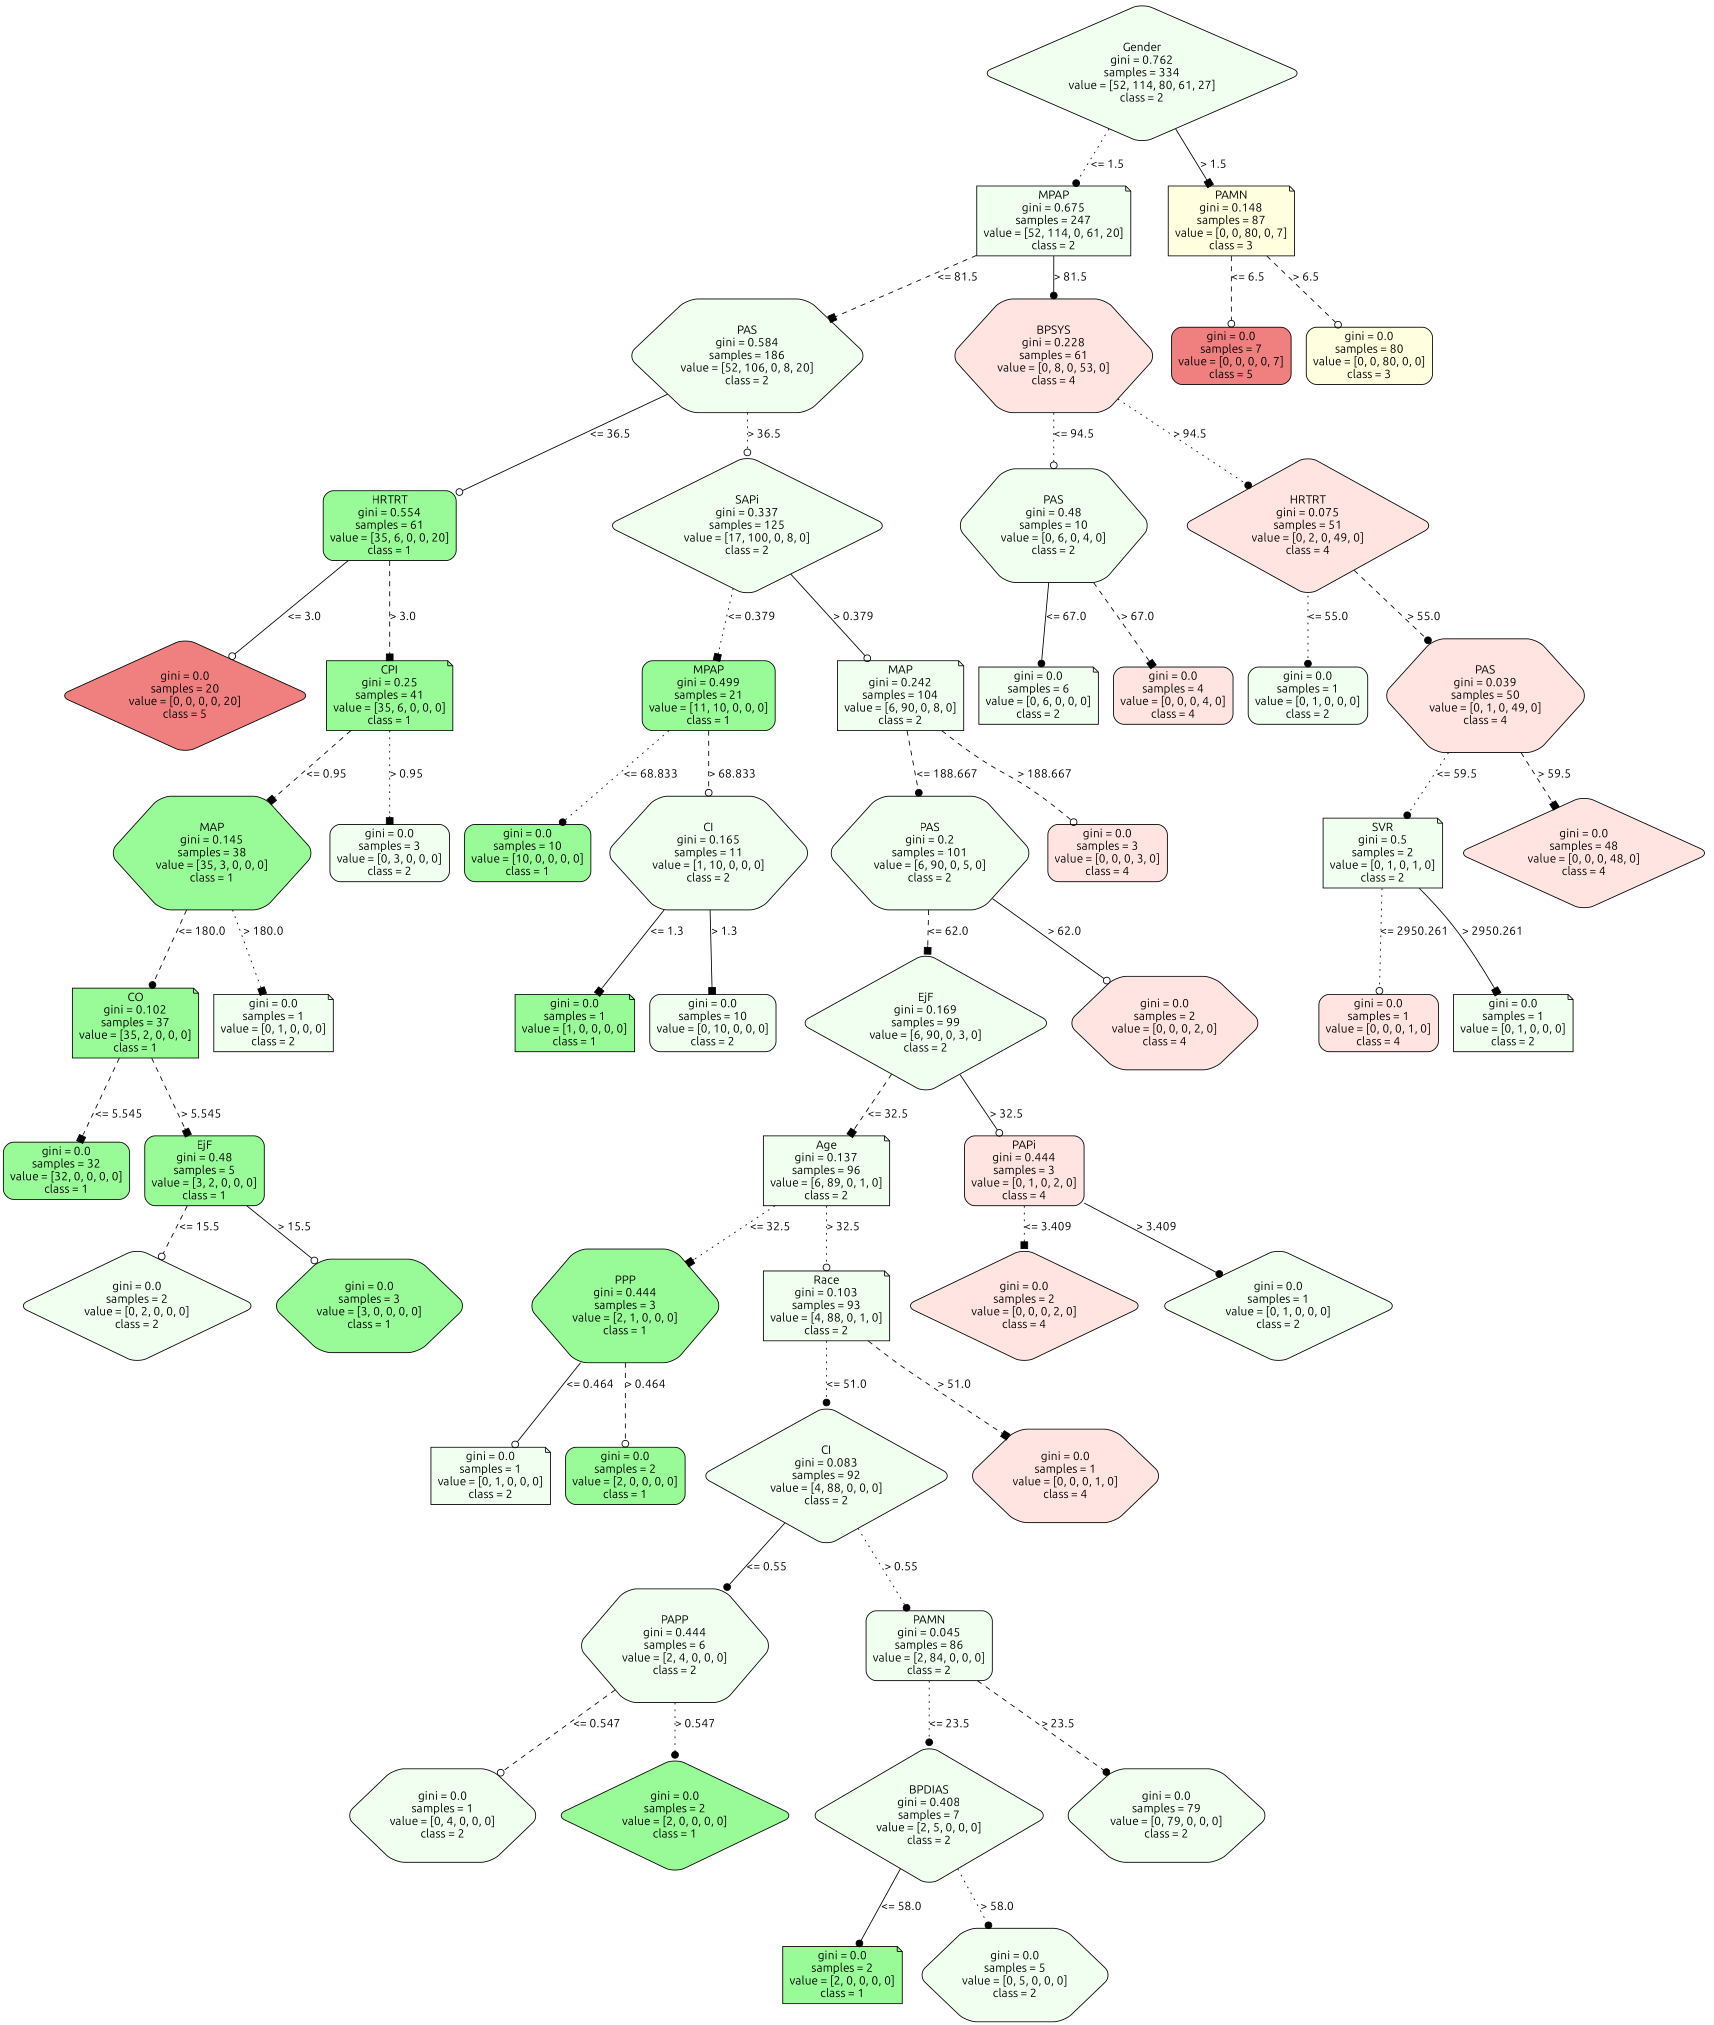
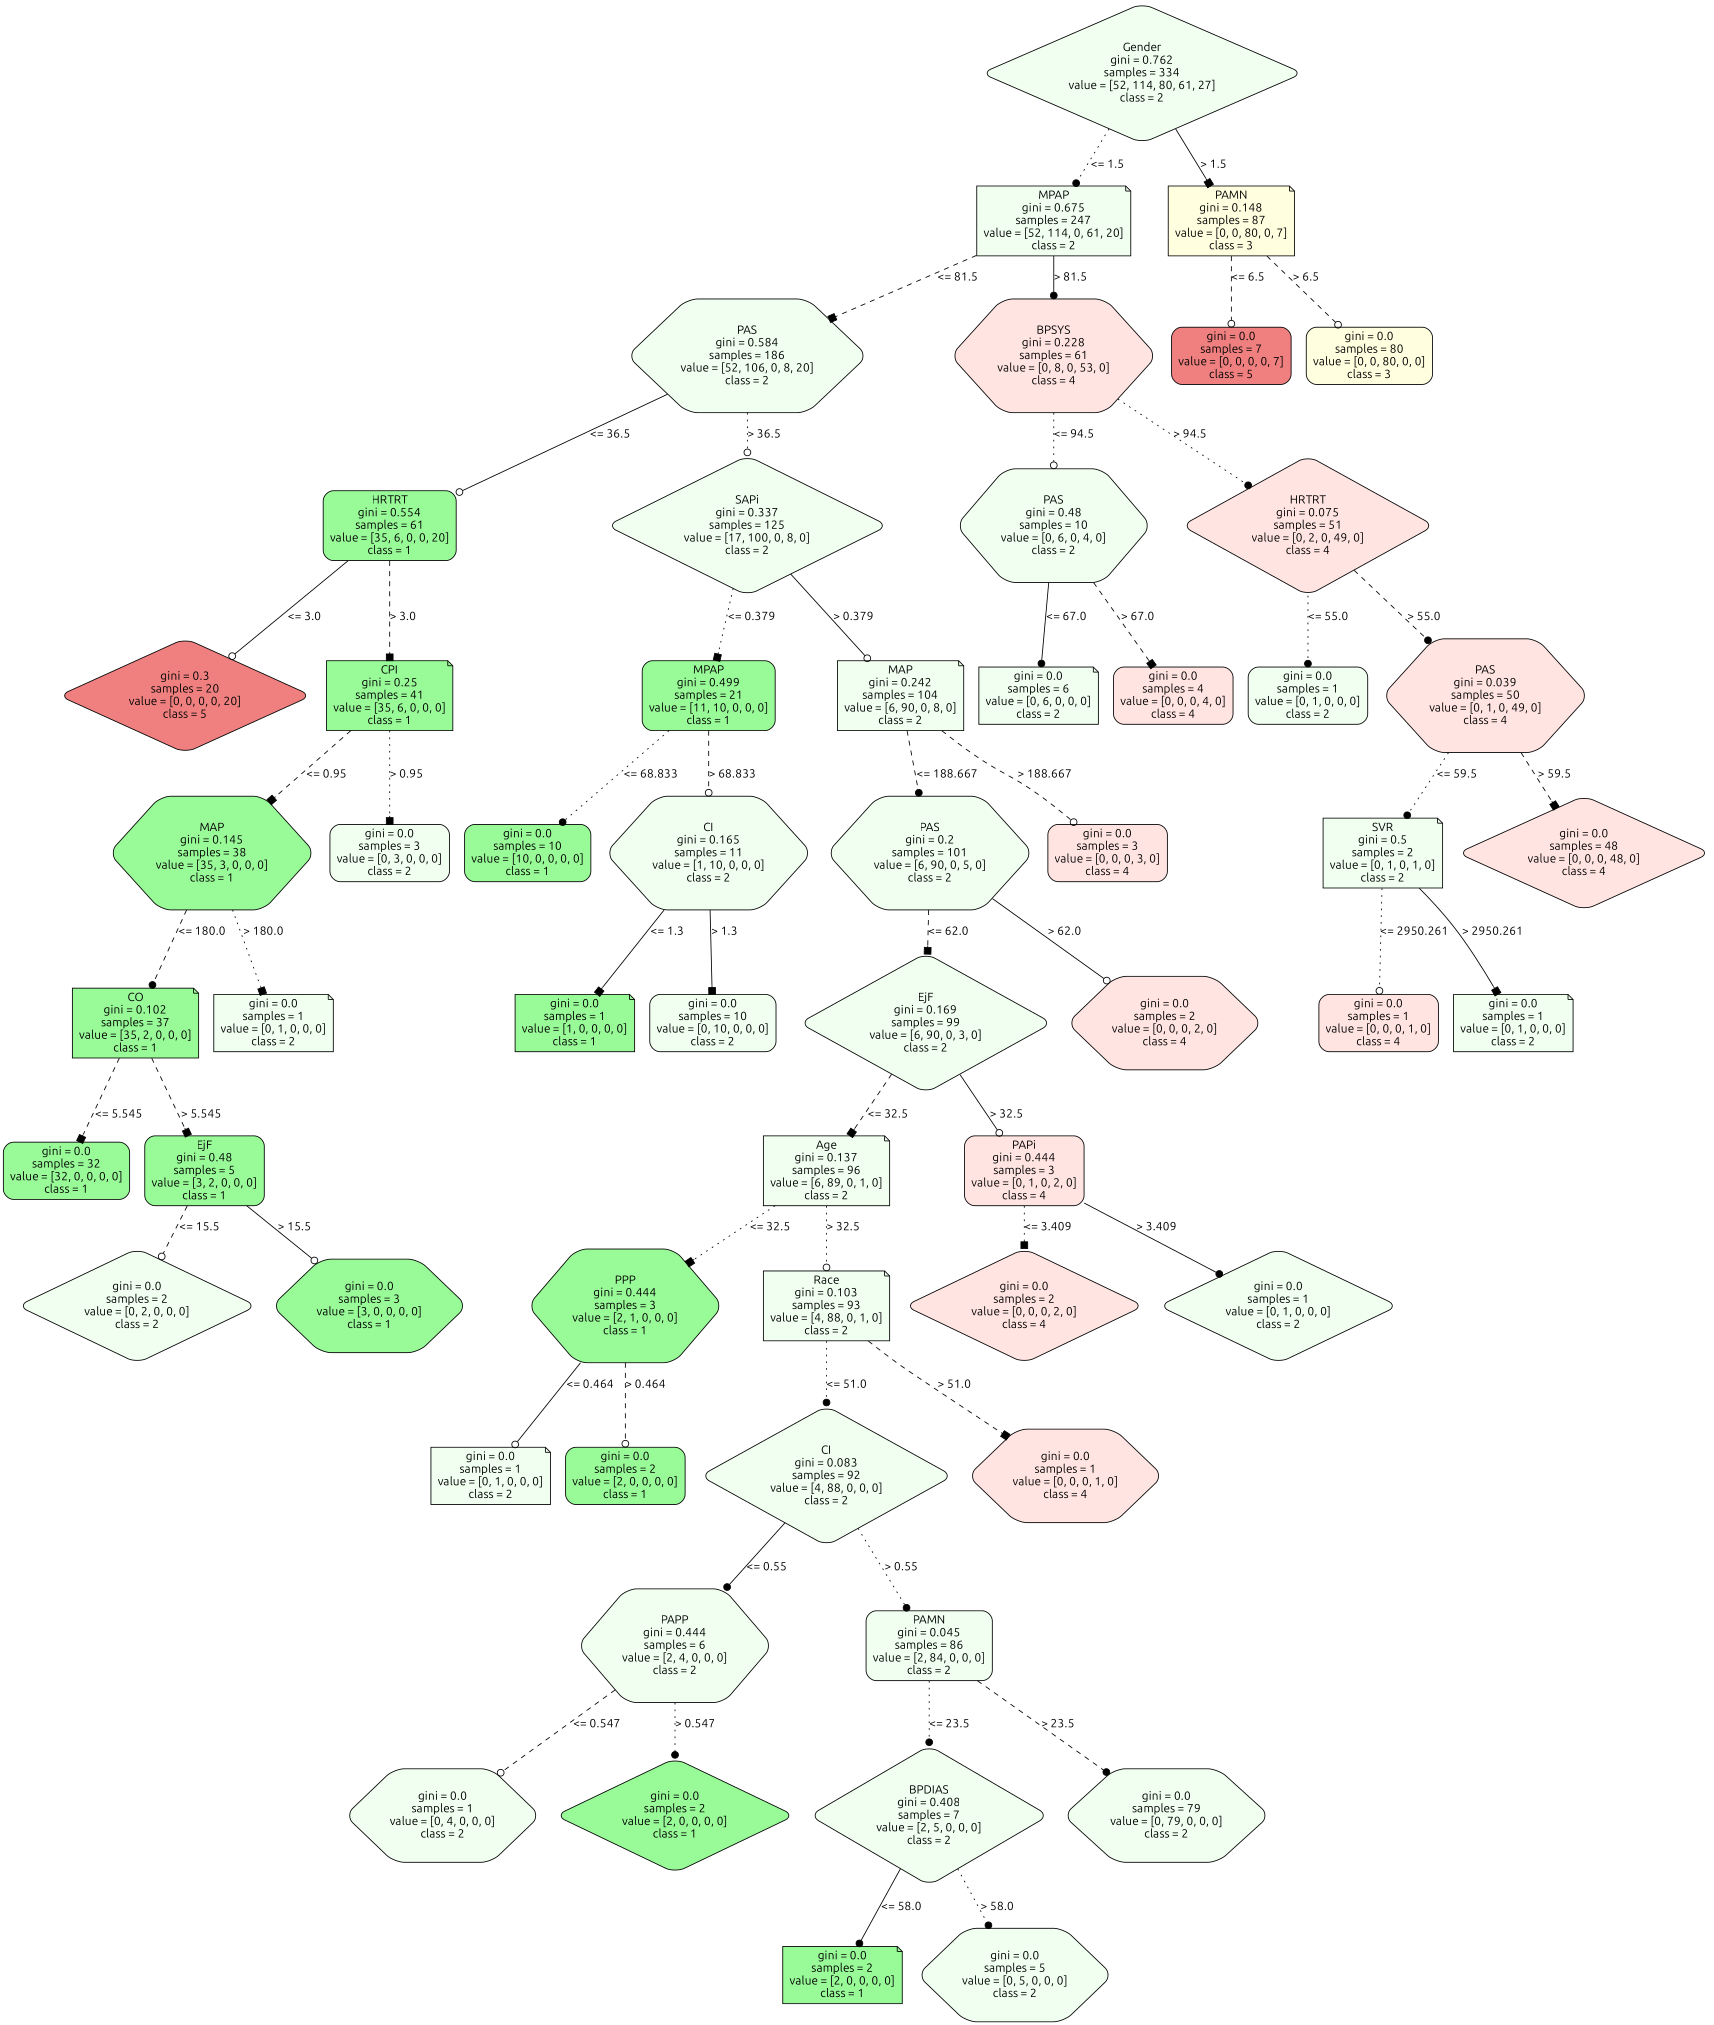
(185, 696) -> (185, 696)
